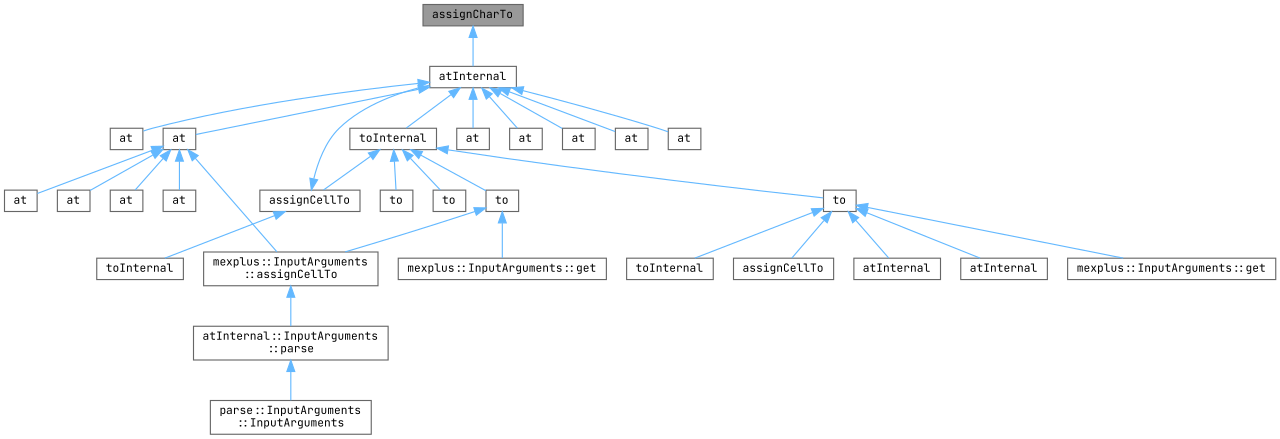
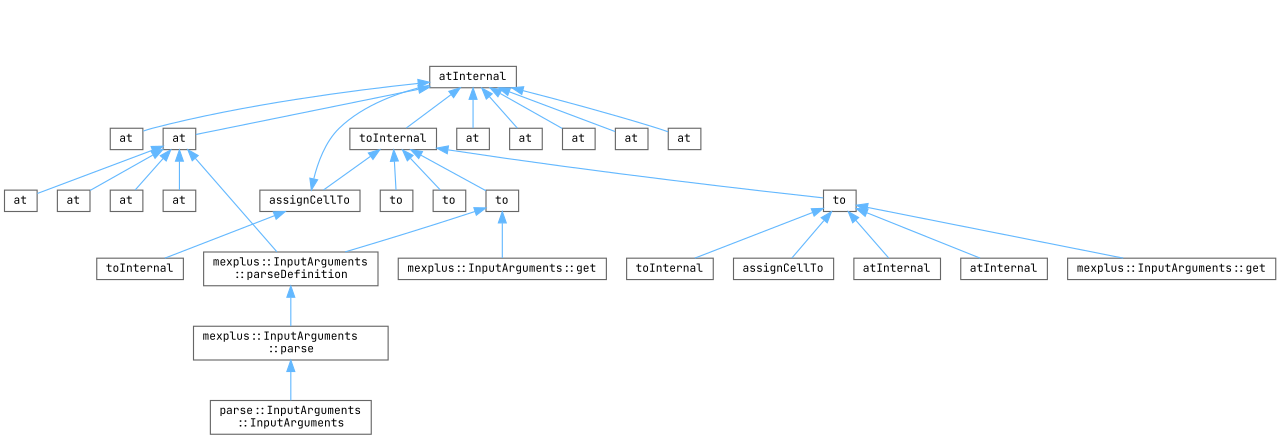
(473, 15) -> none
(291, 269) -> (291, 269)
(291, 343) -> (291, 343)
